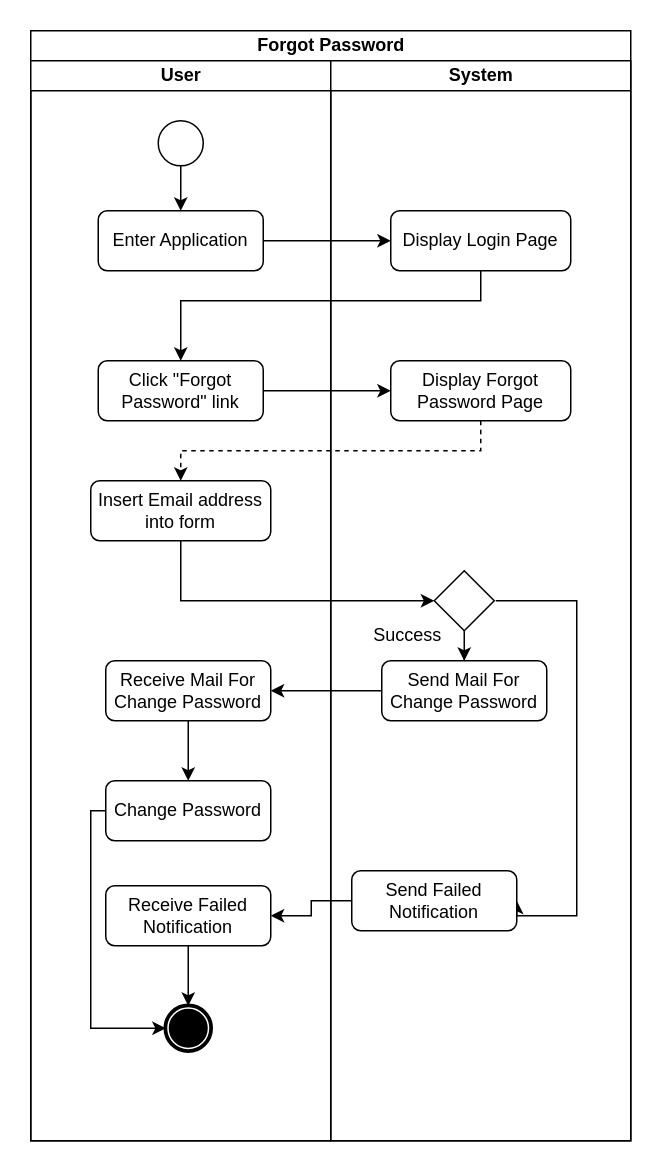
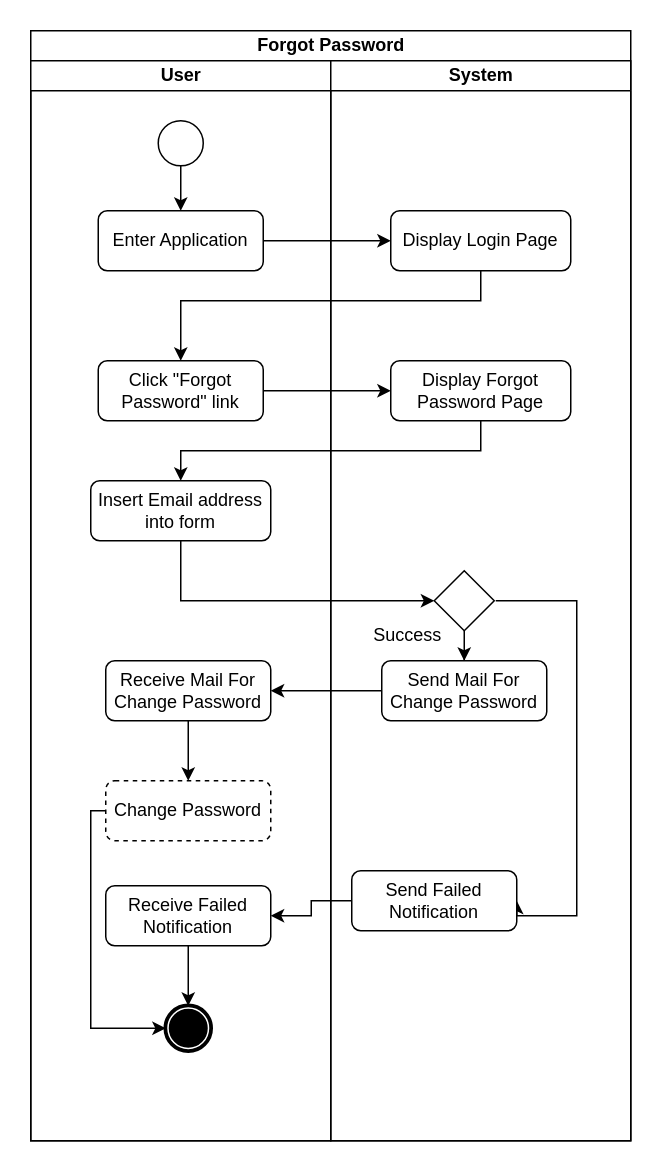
(335, 451) -> (335, 451)
(188, 811) -> (188, 811)
